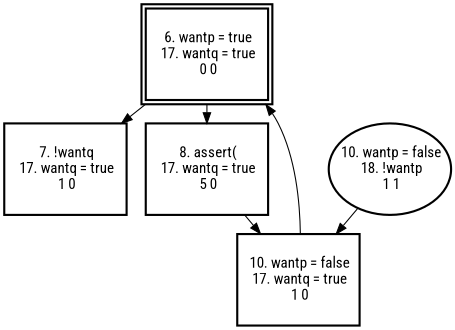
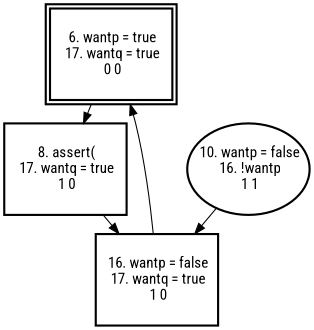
(65, 169) -> none
(207, 169) -> (65, 169)
(390, 169) -> (248, 169)
(298, 280) -> (157, 280)
